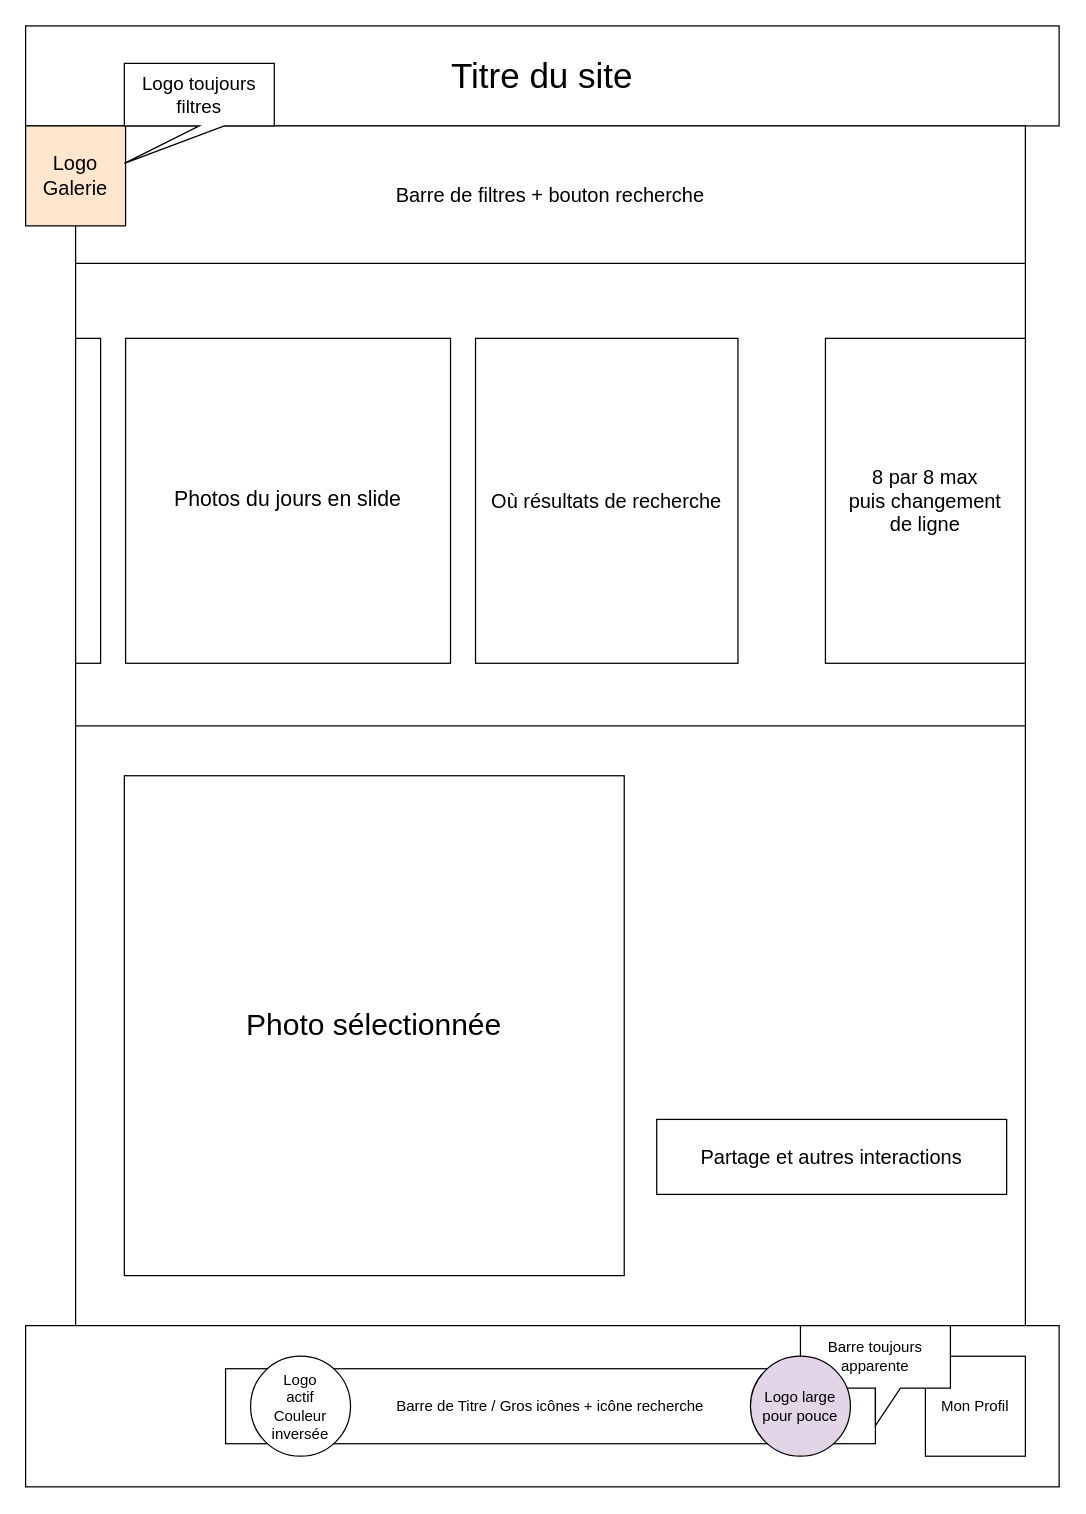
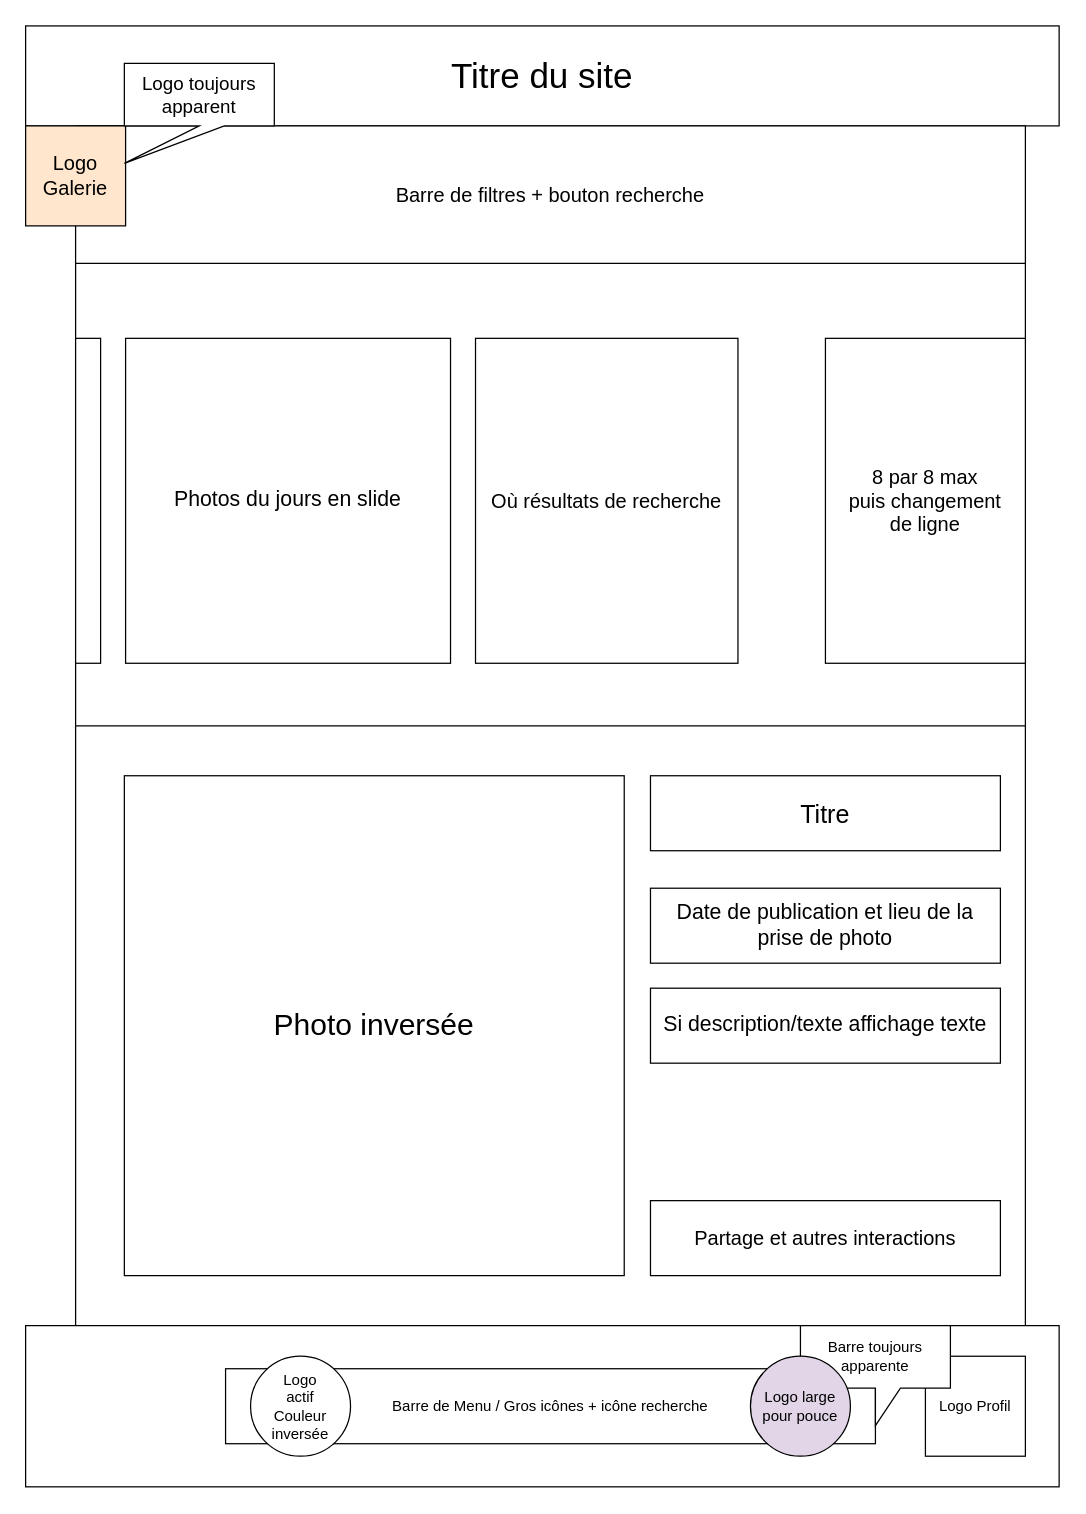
(199, 94) -> (199, 94)
none -> (826, 813)
none -> (826, 926)
(374, 1026) -> (374, 1026)
none -> (826, 1026)
(832, 1157) -> (826, 1238)
(551, 1407) -> (551, 1407)
(976, 1407) -> (976, 1407)
